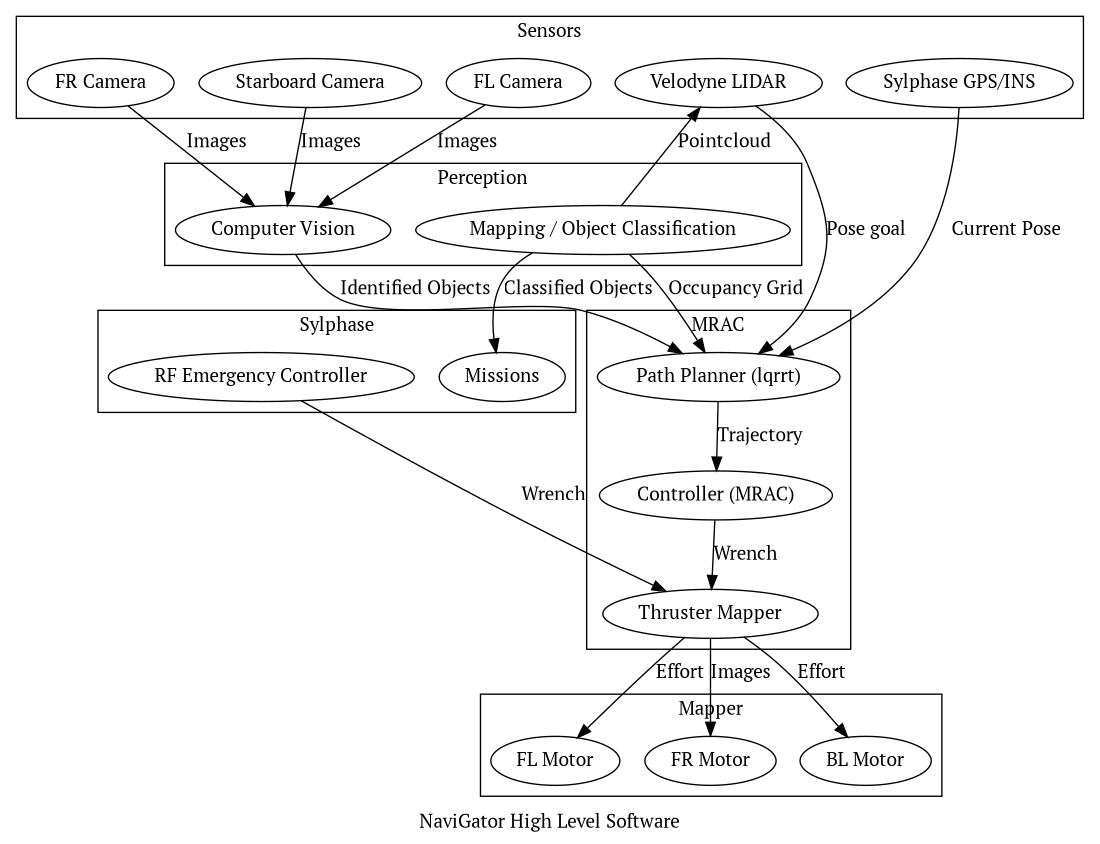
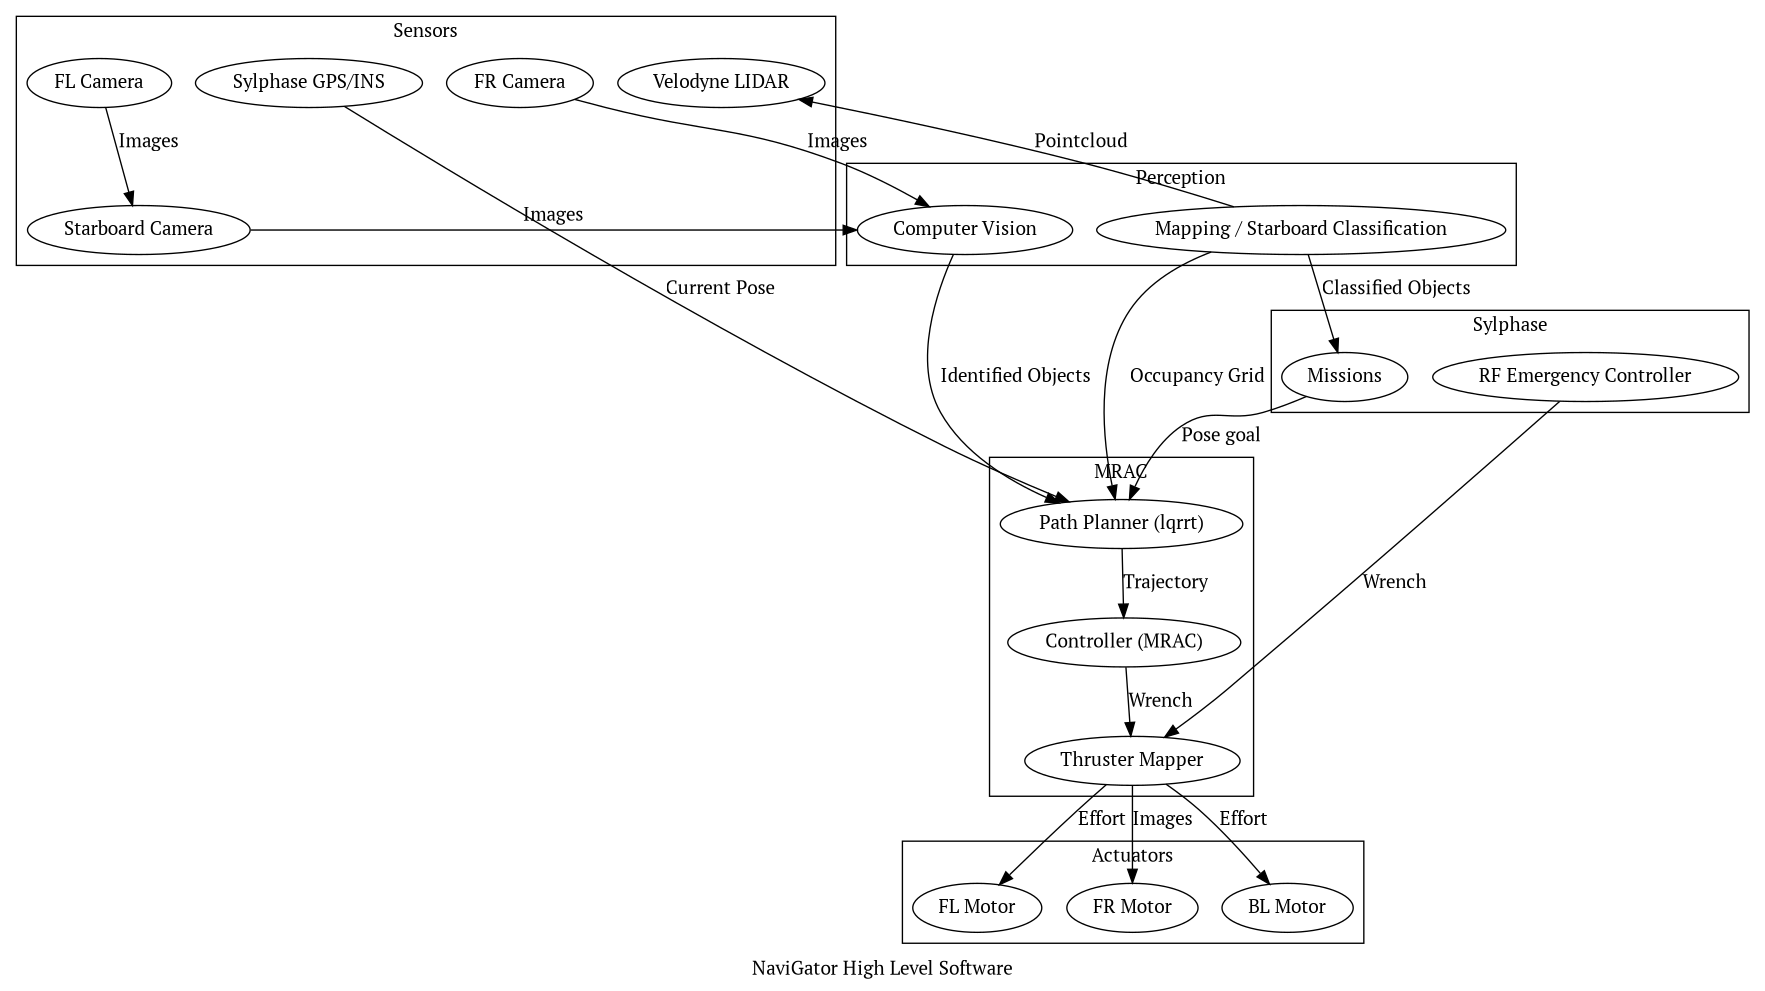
(408, 152) -> (117, 150)
(826, 223) -> (1206, 416)
(603, 230) -> (1301, 230)
(711, 710) -> (1133, 857)
